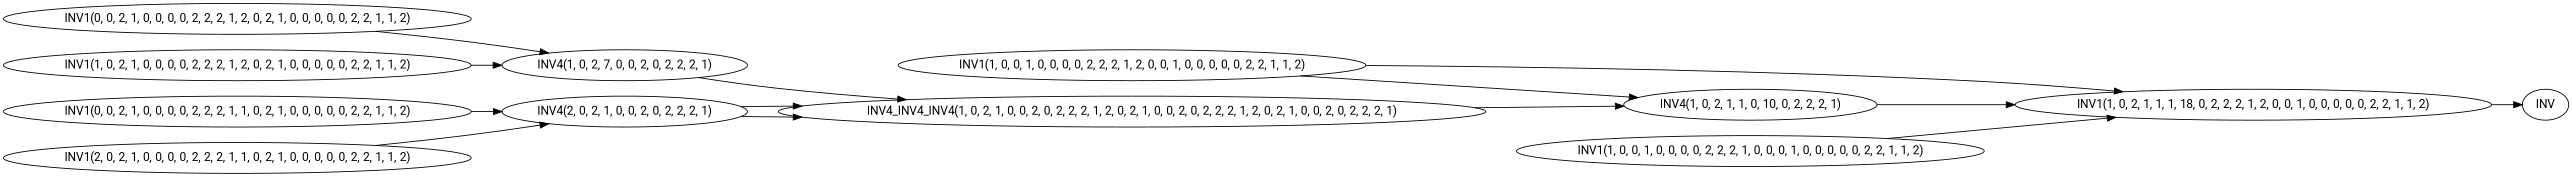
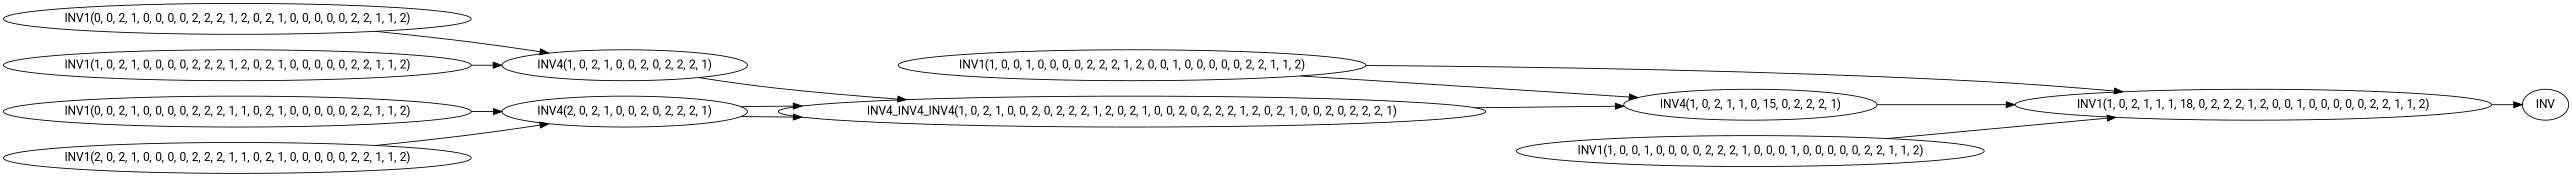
(625, 65) -> (625, 65)
(1750, 105) -> (1750, 105)
